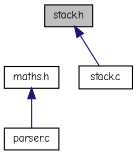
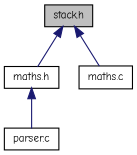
none -> (47, 51)
(106, 77) -> (106, 77)
